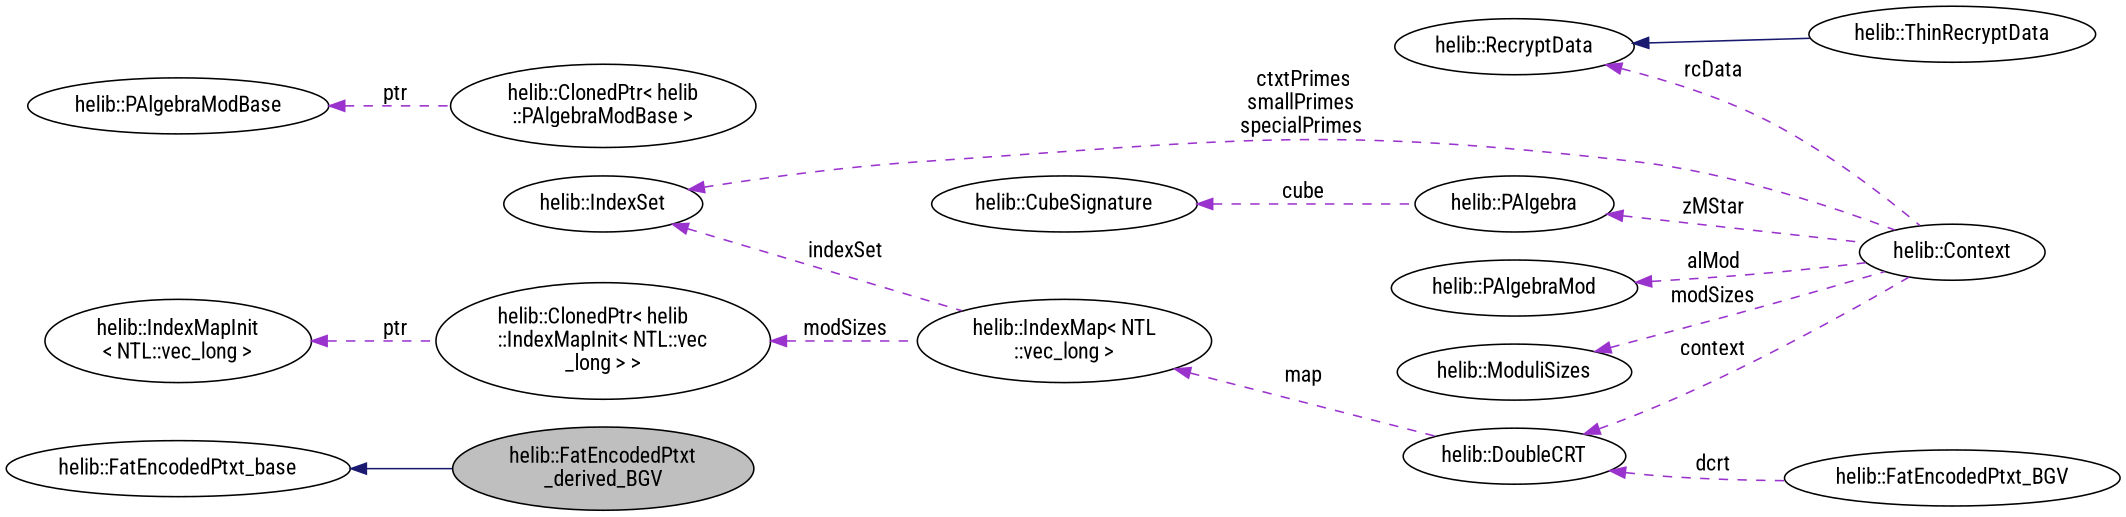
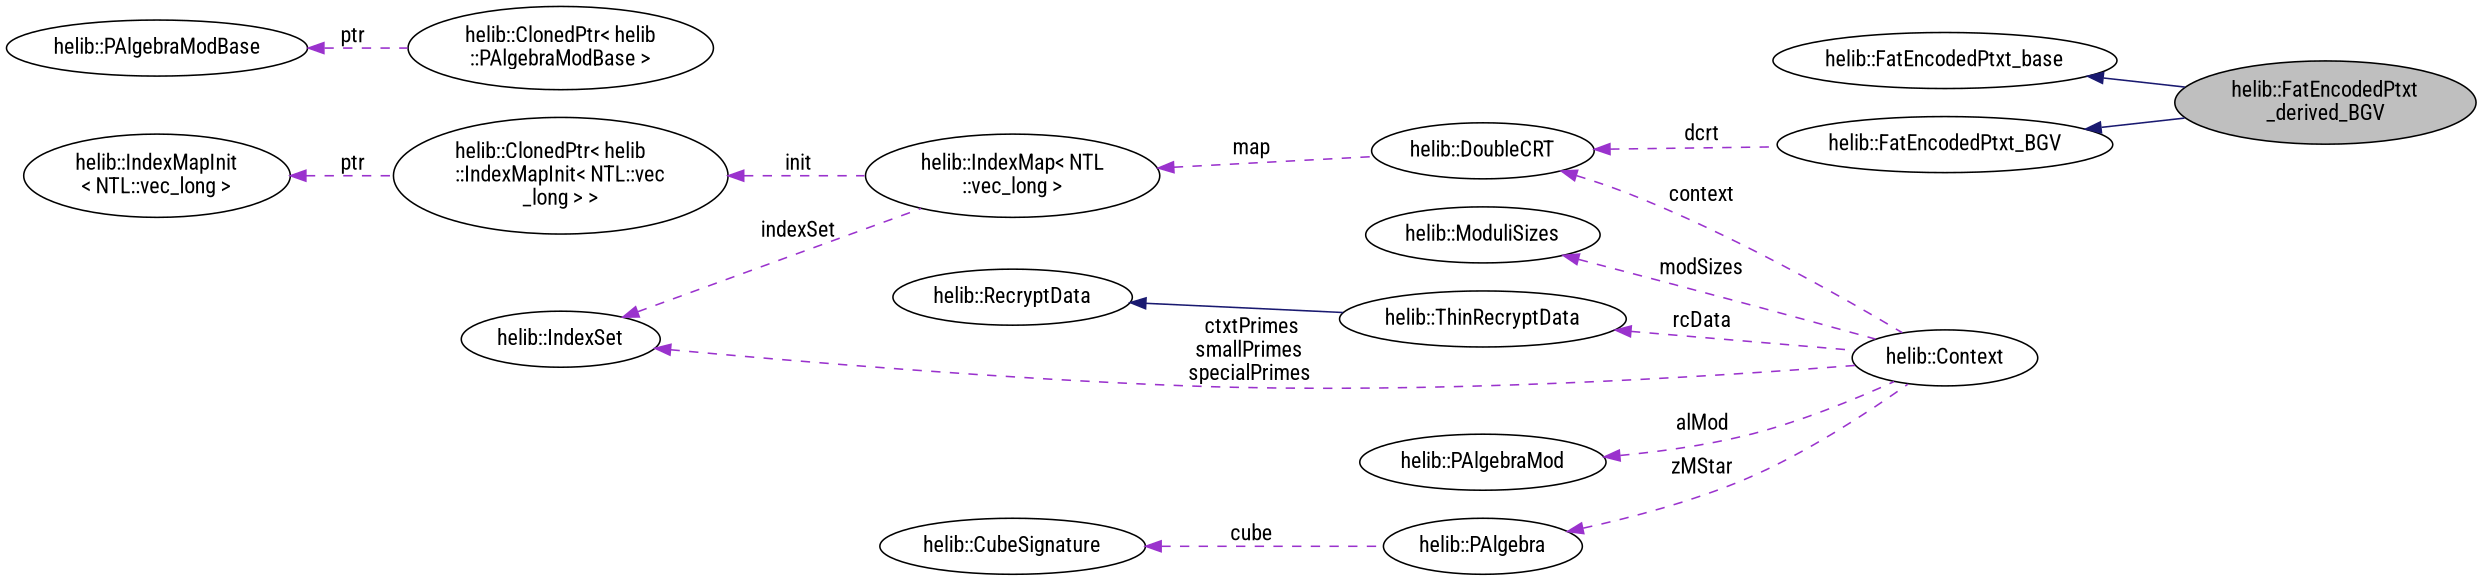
none -> (2143, 123)
(1781, 128) -> (1743, 341)
(844, 329) -> (797, 164)
